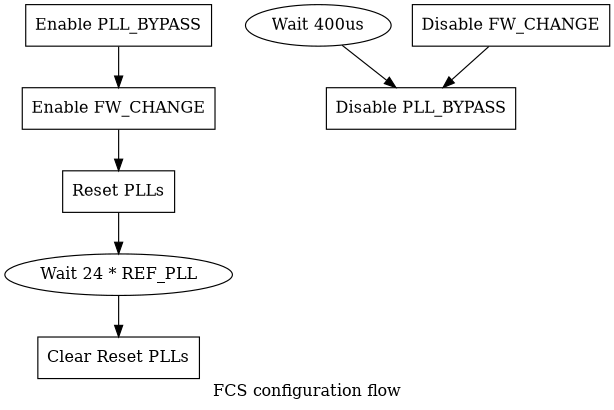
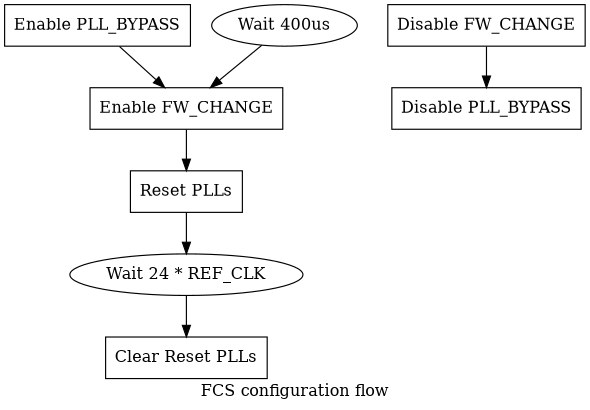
(364, 63) -> (241, 63)
(119, 275) -> (186, 275)
